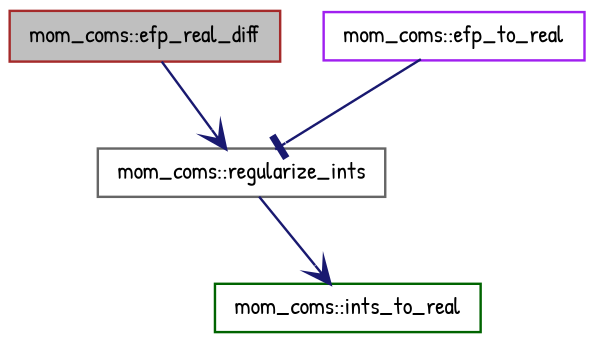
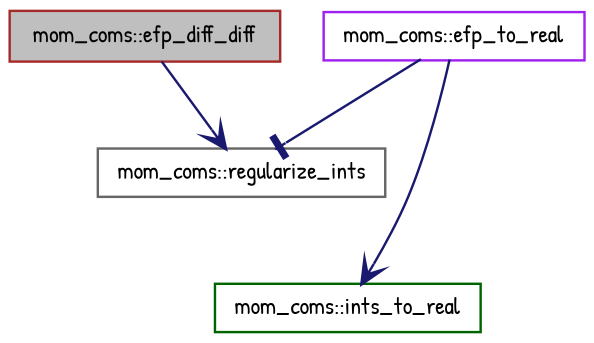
(145, 36) -> (145, 36)
(287, 231) -> (420, 165)
